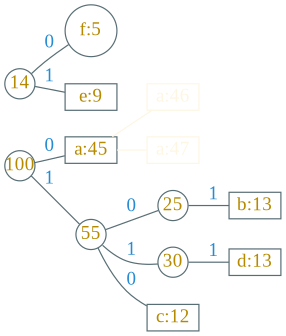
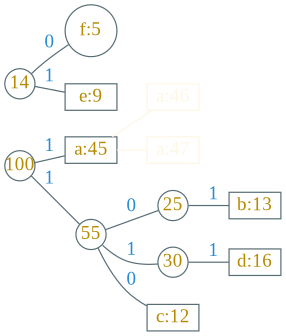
(50, 146) -> (50, 146)
(255, 262) -> (255, 262)
